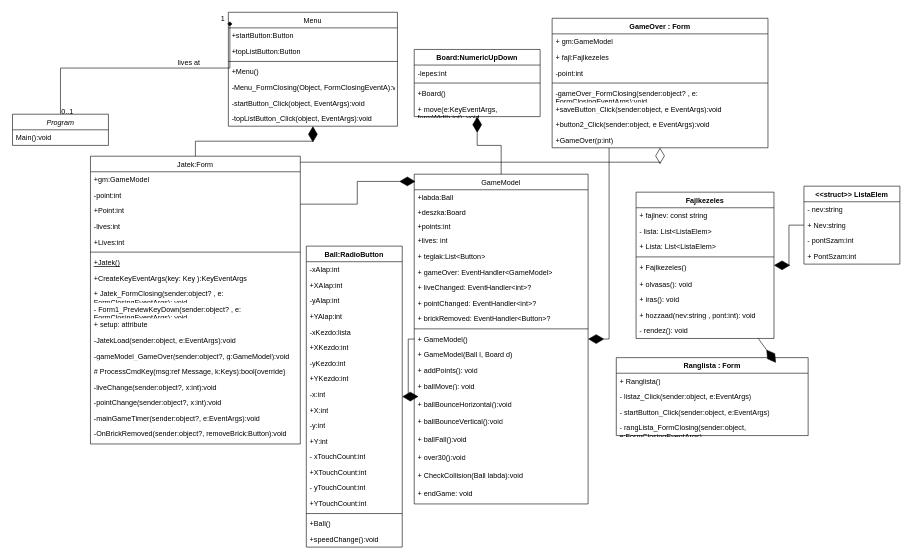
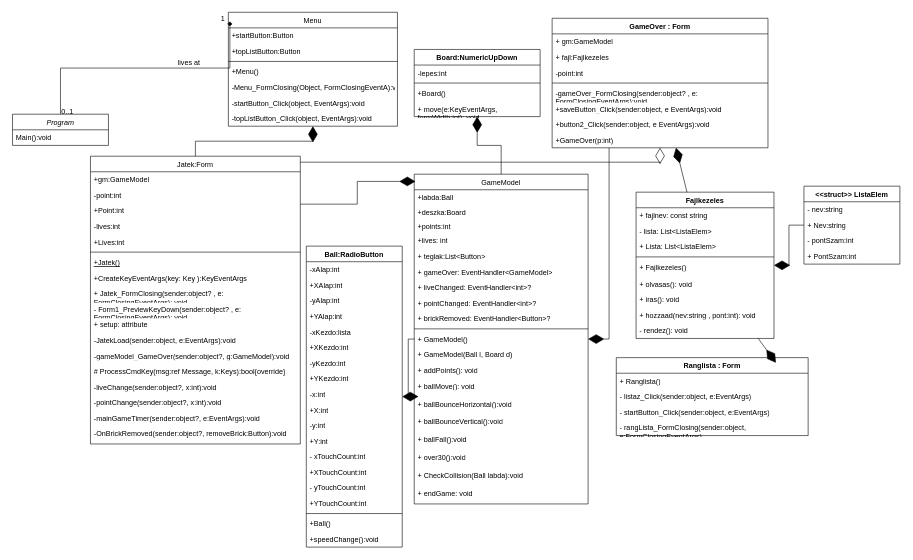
none -> (684, 178)
